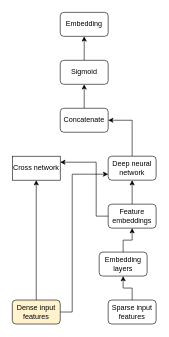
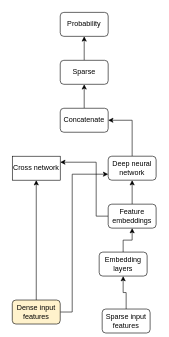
(84, 24) -> (84, 24)
(84, 72) -> (84, 72)
(132, 312) -> (126, 321)
